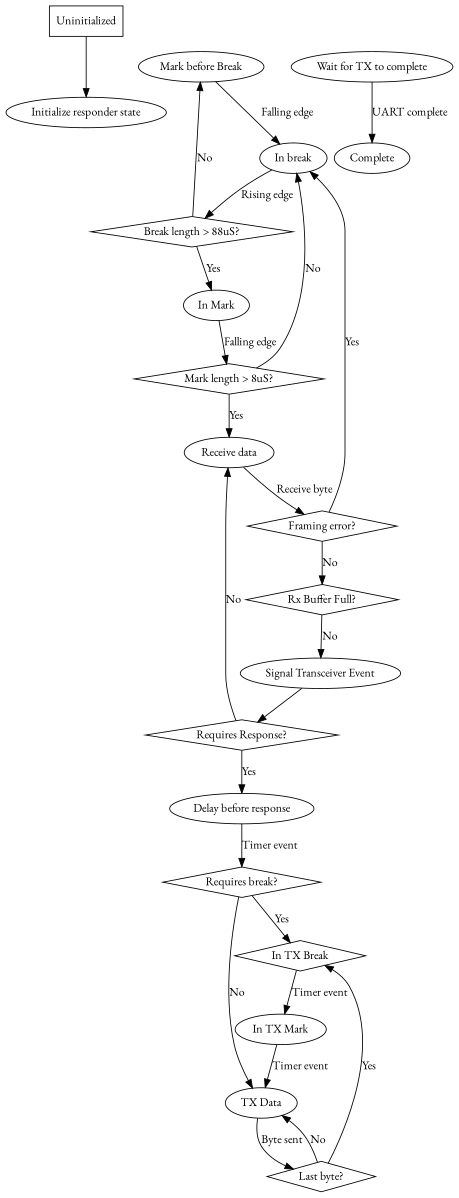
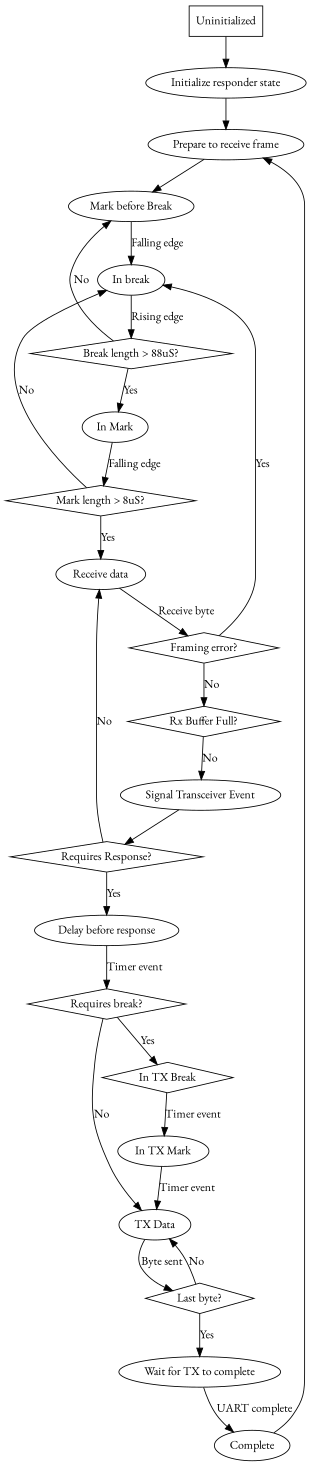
none -> (226, 145)
(361, 1065) -> (200, 1331)
